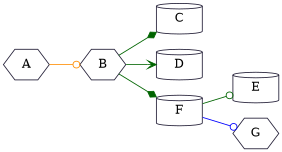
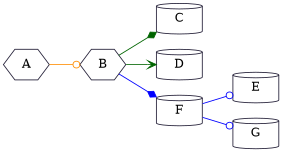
(133, 83) -> (133, 83)
(214, 100) -> (214, 100)
(256, 133) -> (256, 133)
